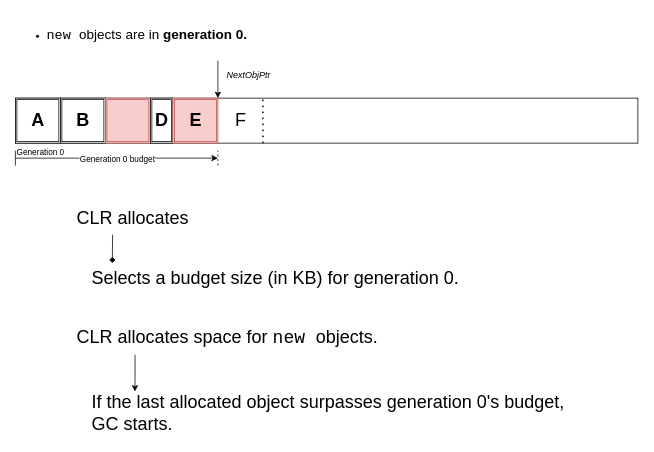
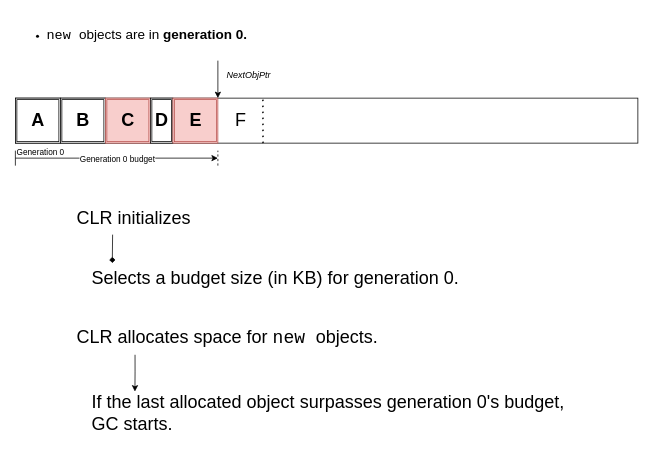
none -> (128, 120)
(135, 218) -> (138, 218)
